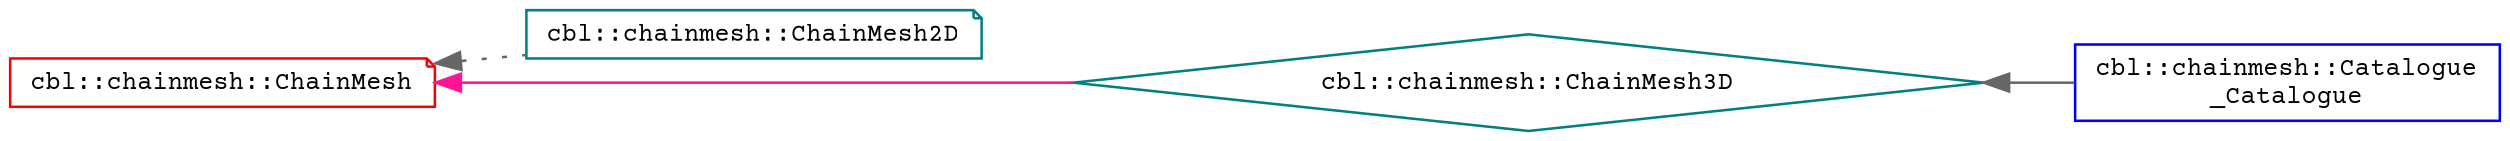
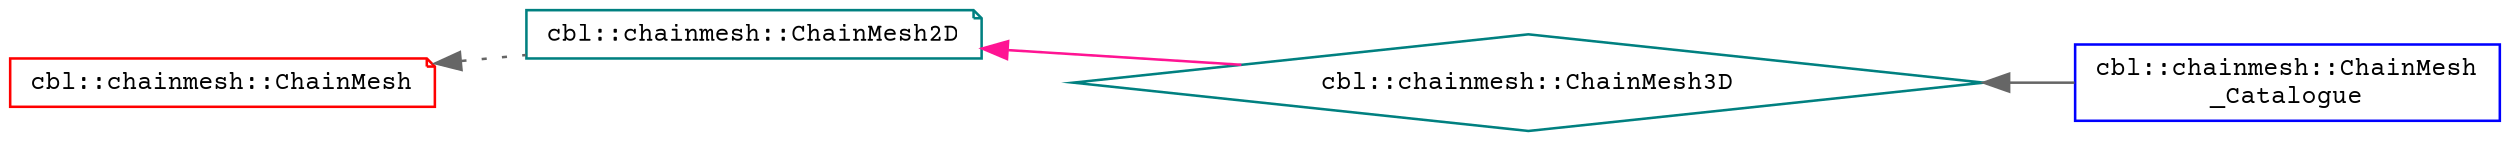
(767, 83) -> (1125, 57)
(2287, 83) -> (2287, 83)
